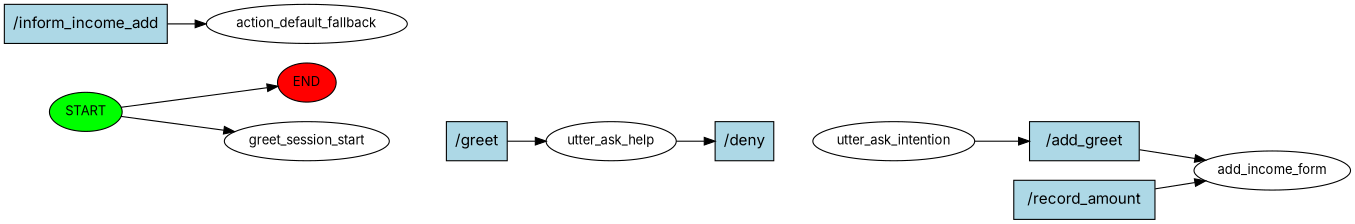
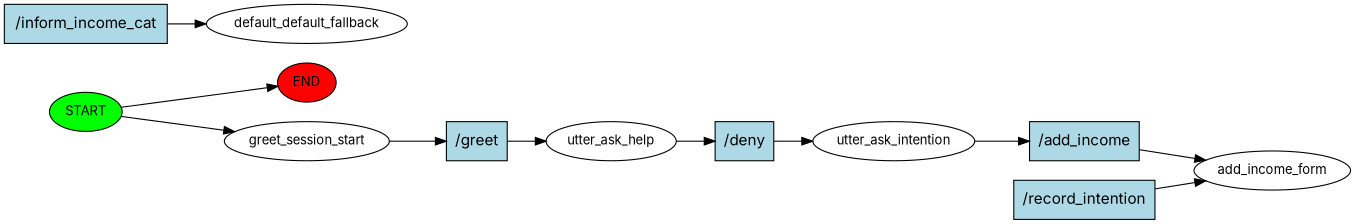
(86, 24) -> (86, 24)
(307, 24) -> (307, 24)
none -> (412, 141)
none -> (788, 141)
(1084, 141) -> (1084, 141)
(1084, 200) -> (1084, 200)
